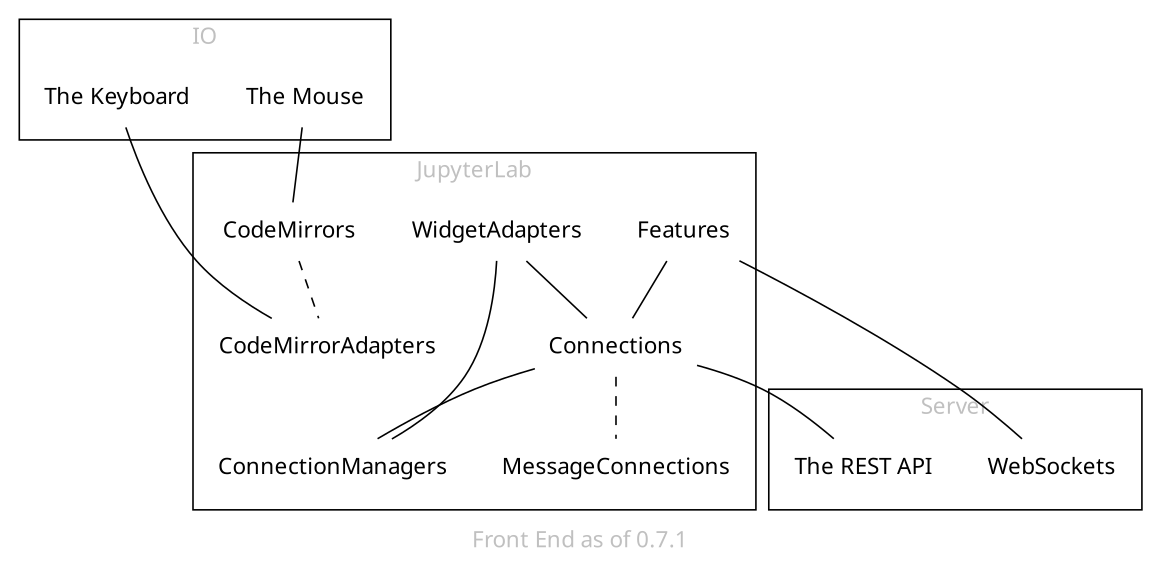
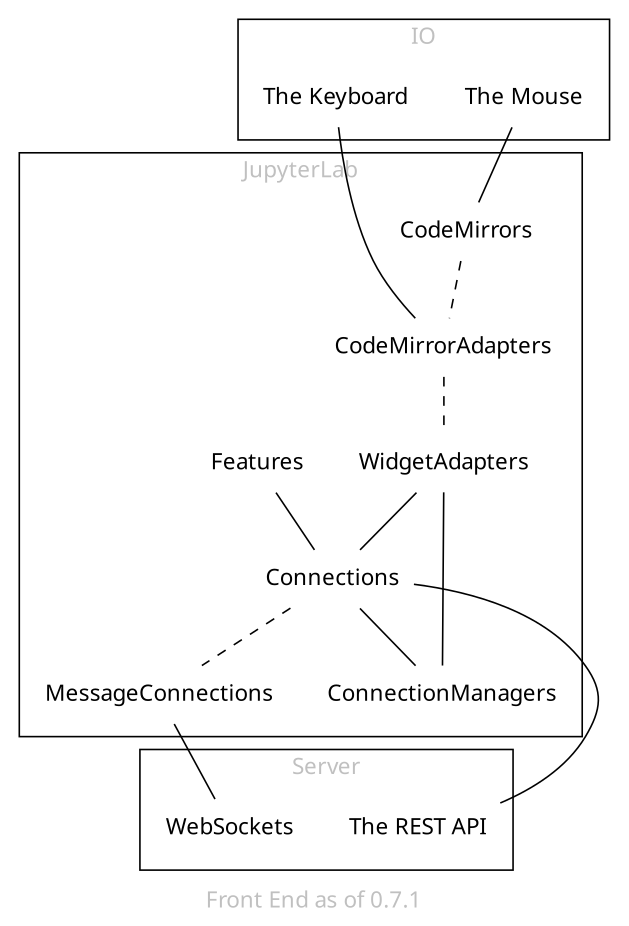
(886, 342) -> (195, 762)
none -> (444, 405)
